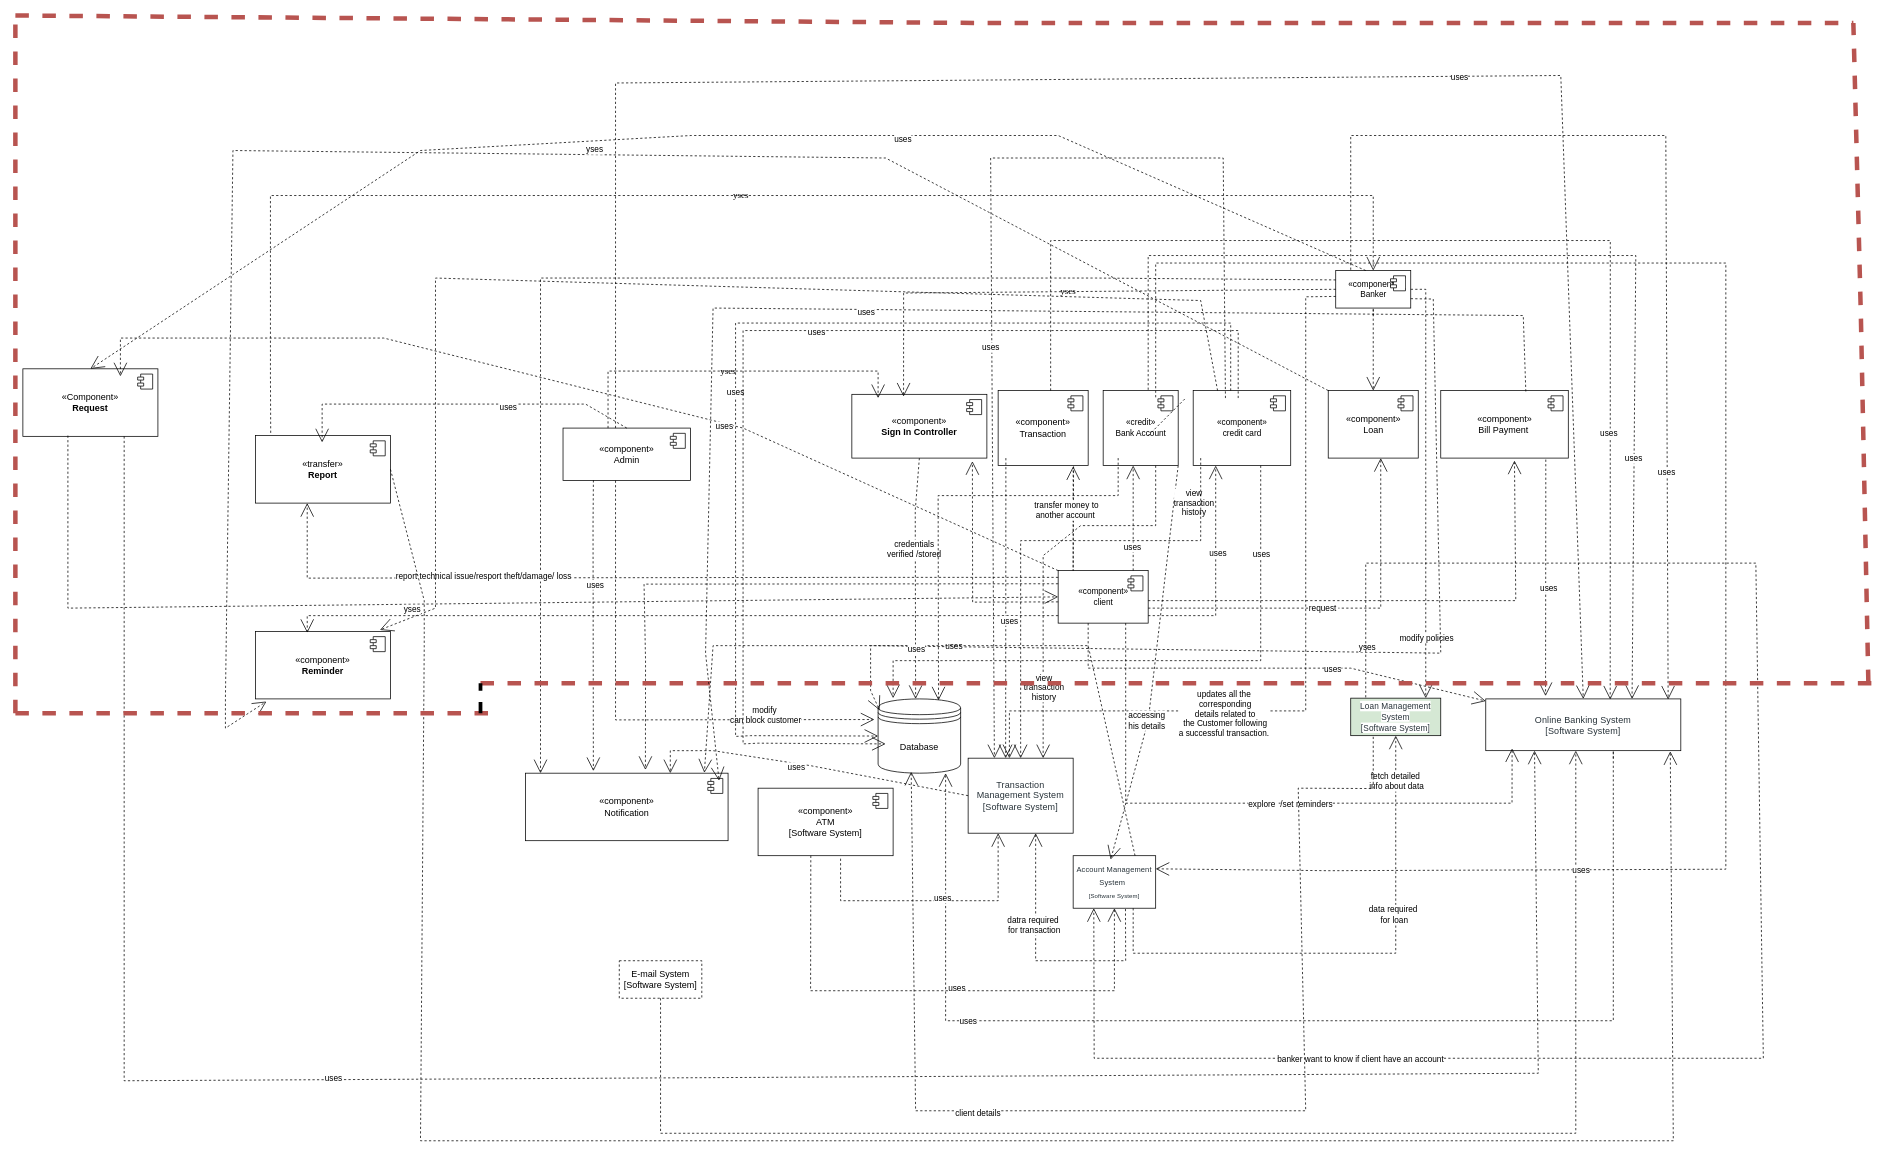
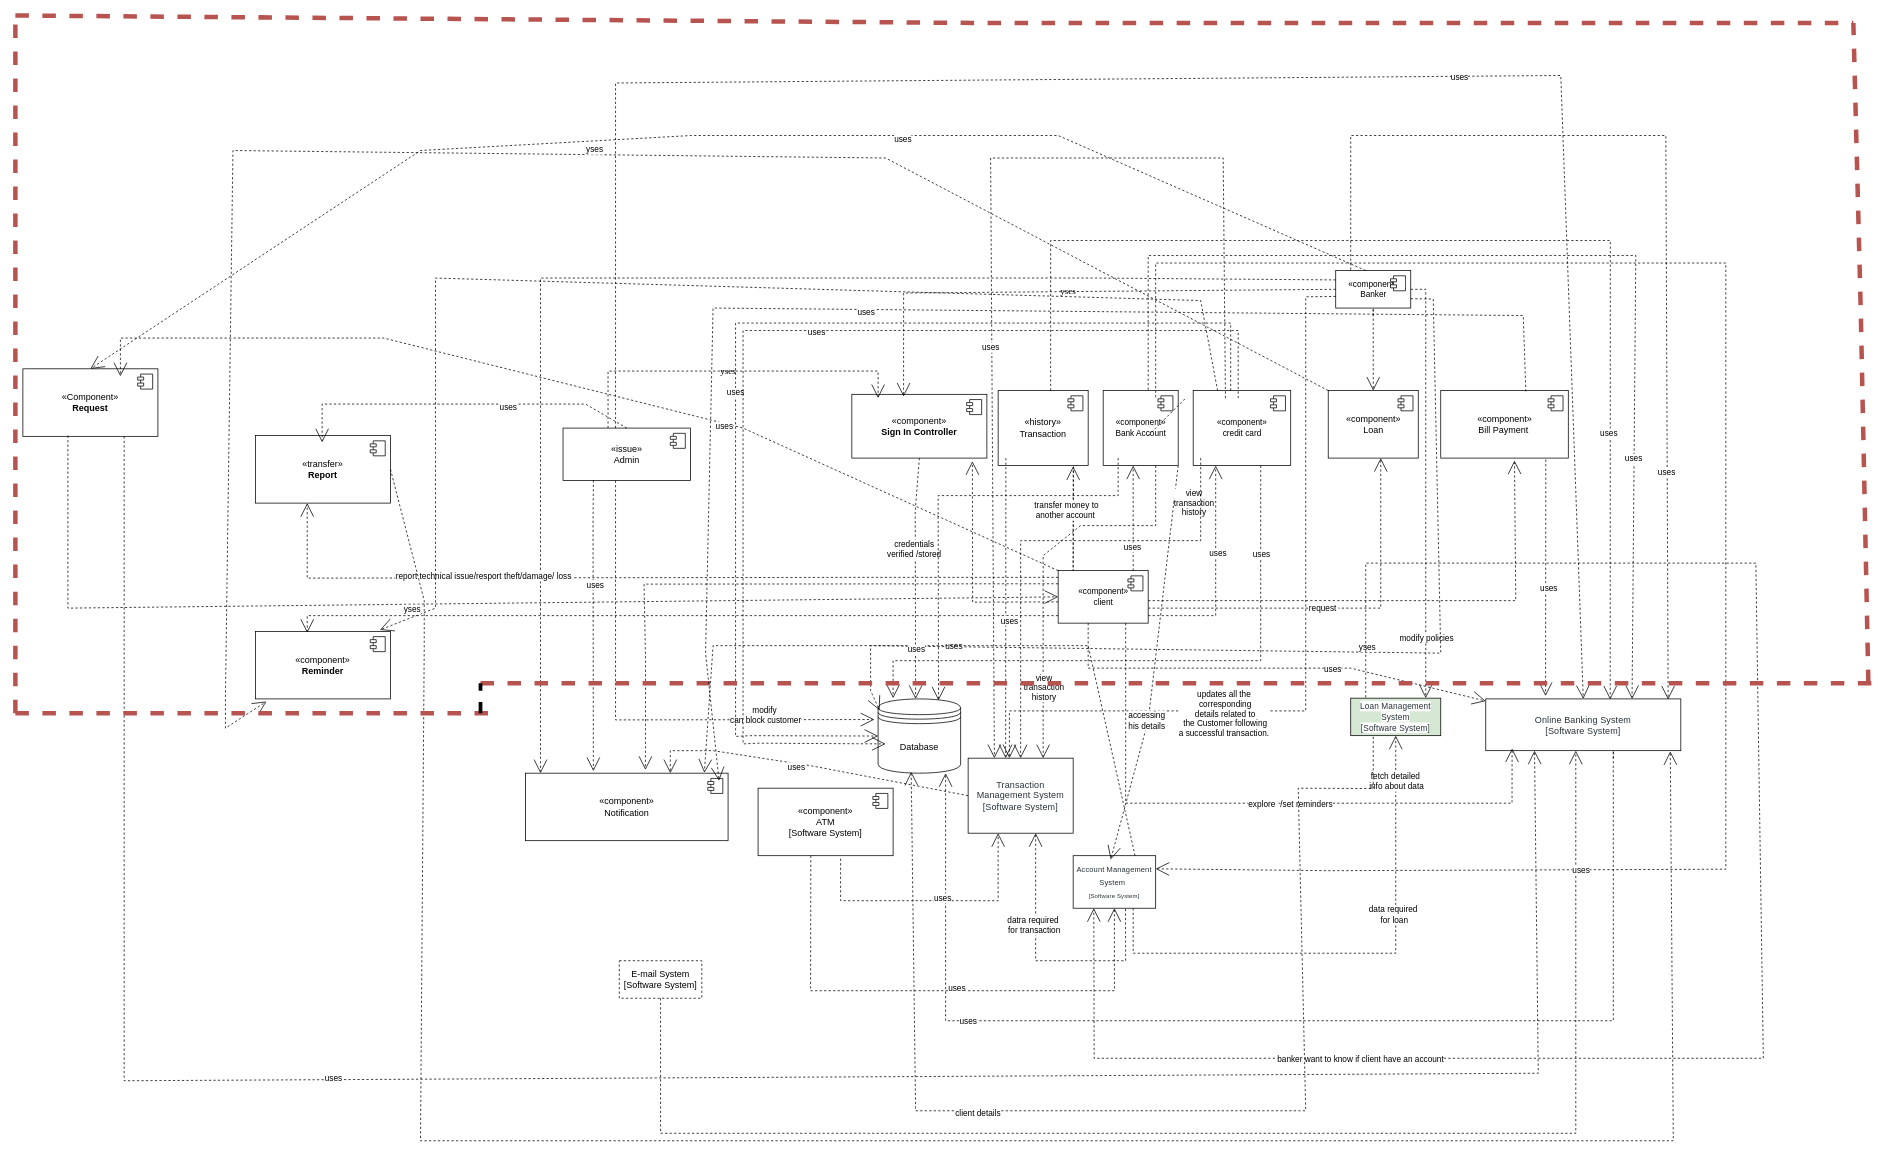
(740, 195) -> none
(1043, 428) -> (1043, 428)
(1141, 428) -> (1141, 428)
(627, 454) -> (627, 454)
